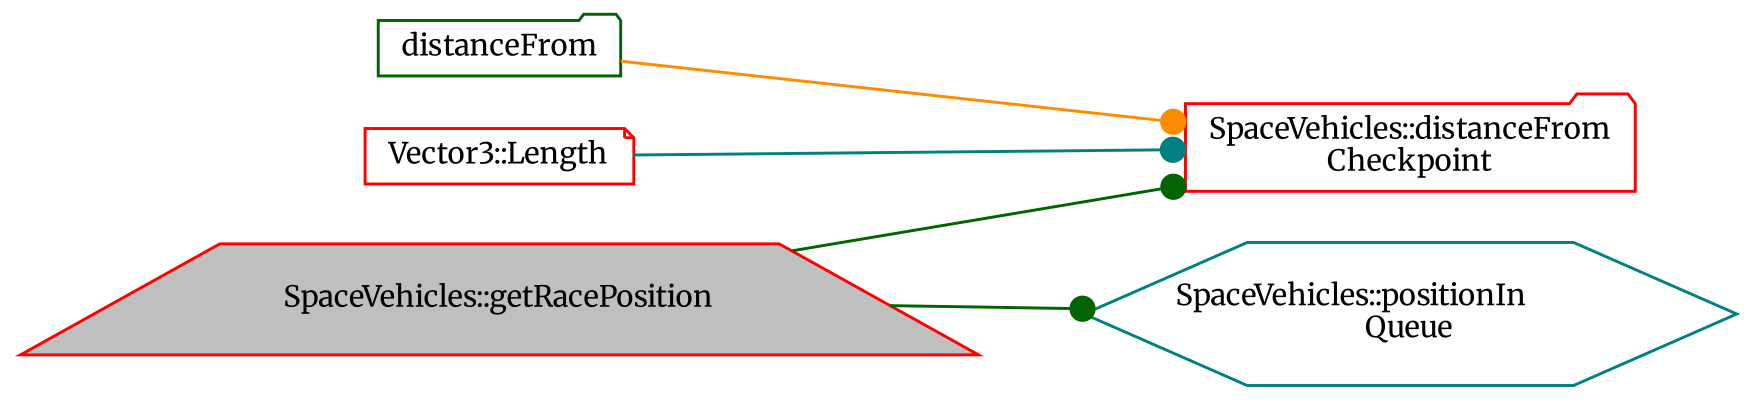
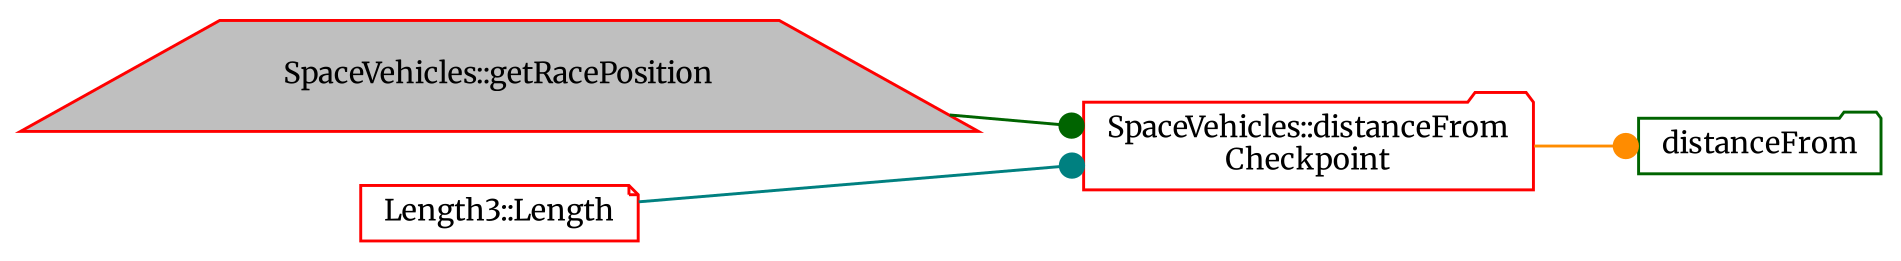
(891, 91) -> (1574, 146)
(499, 156) -> (499, 213)
(1410, 314) -> none
